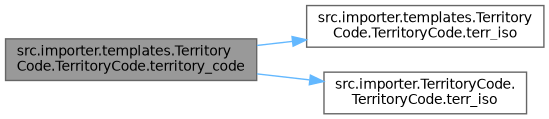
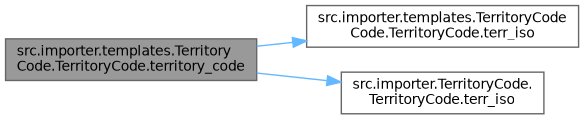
(425, 26) -> (443, 26)
